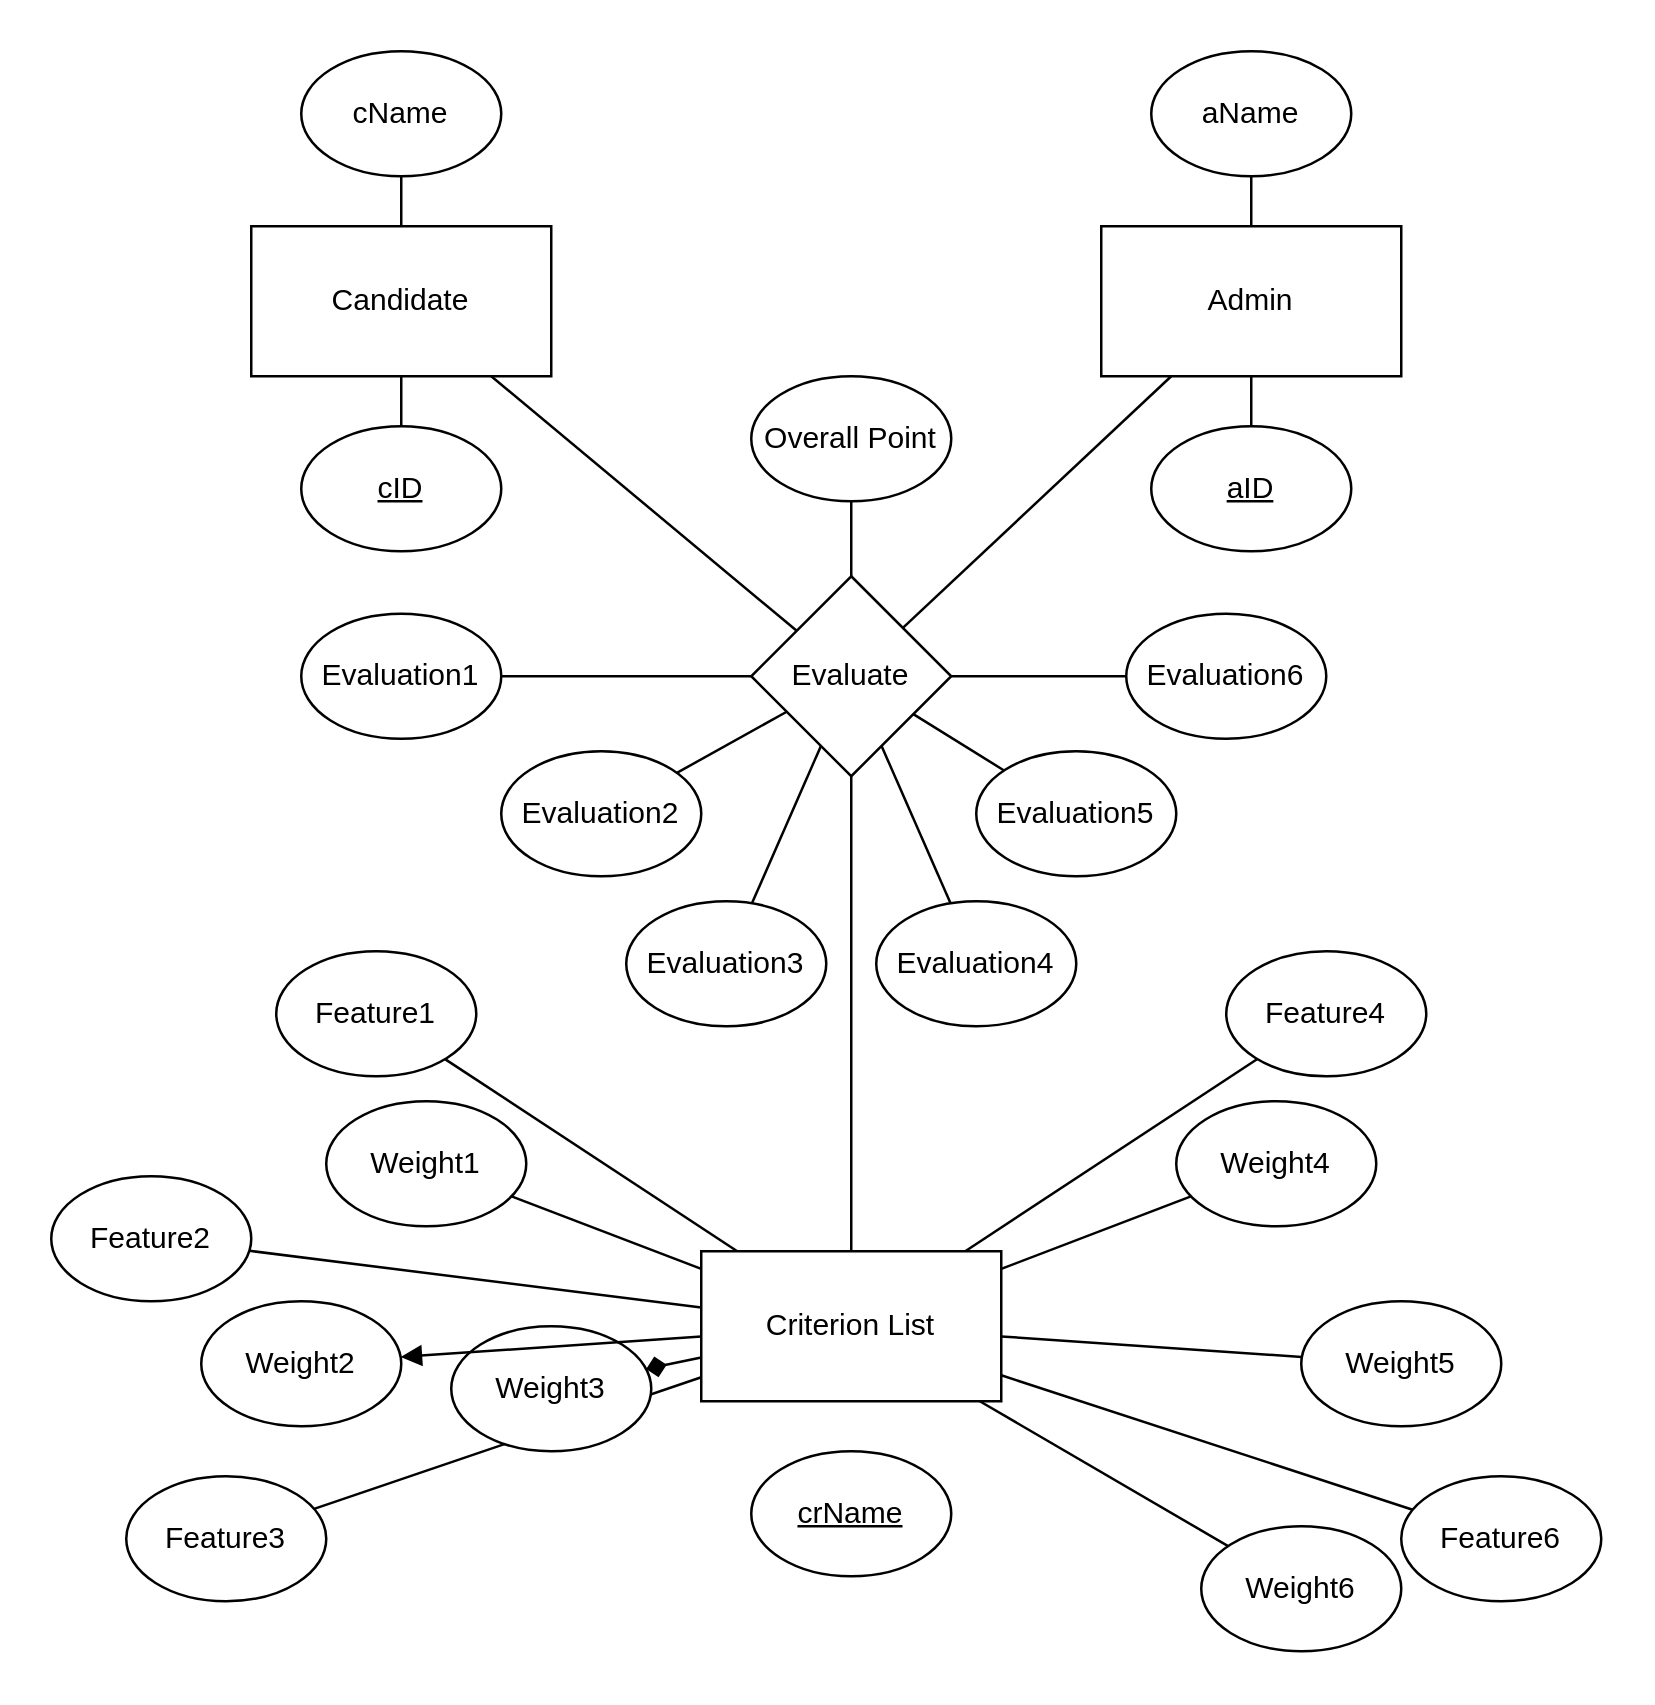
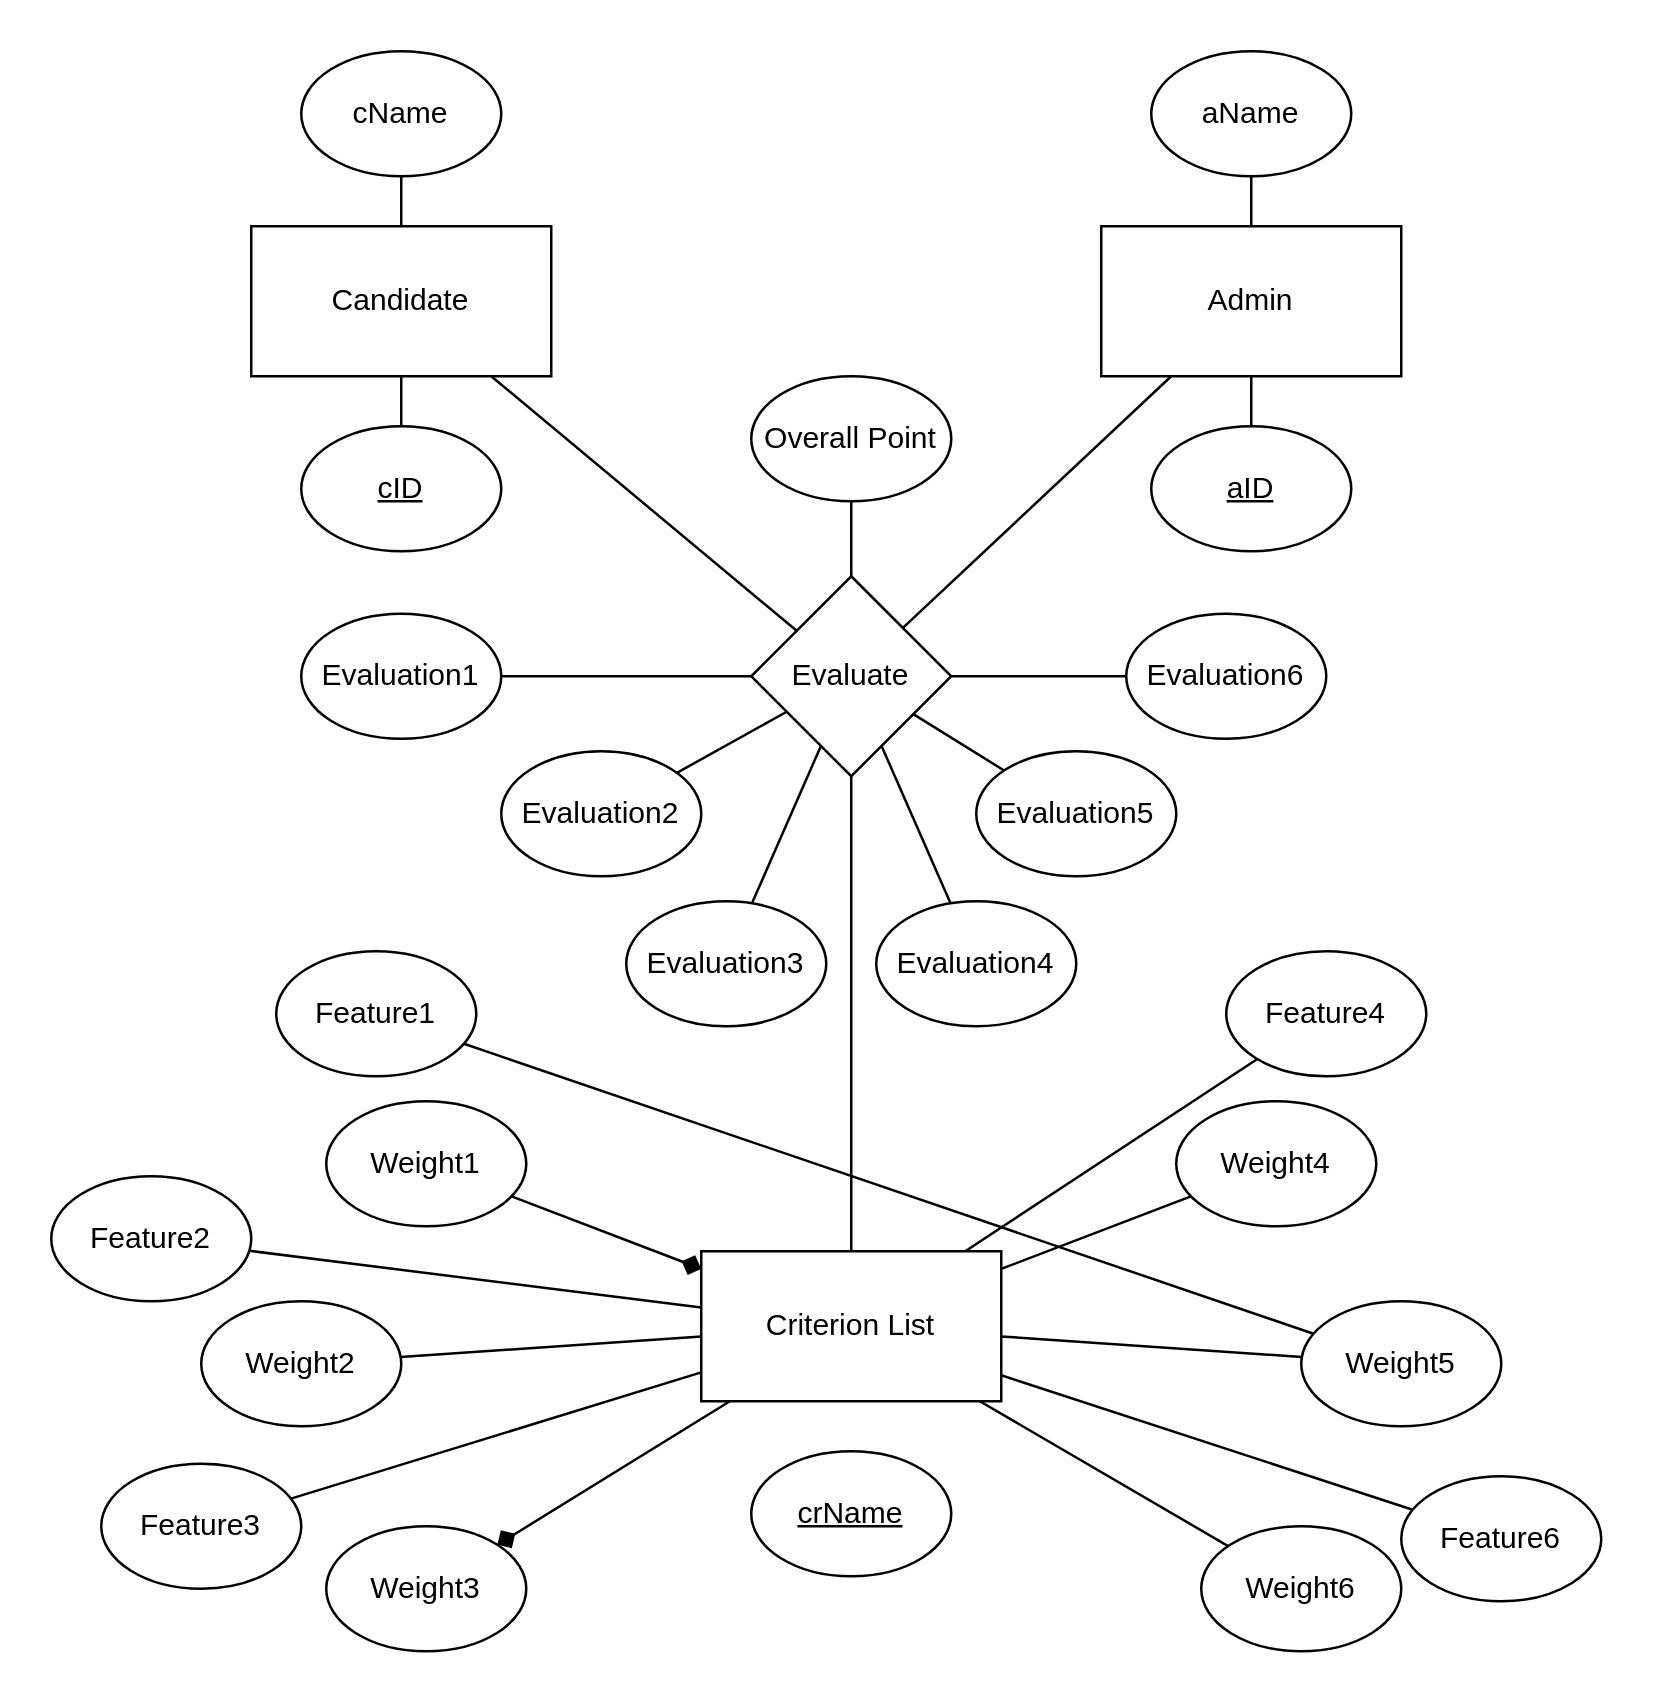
(591, 1155) -> (655, 1109)
(690, 1265) -> (682, 1262)
(422, 1356) -> (413, 1356)
(551, 1389) -> (426, 1589)
(226, 1539) -> (201, 1526)
